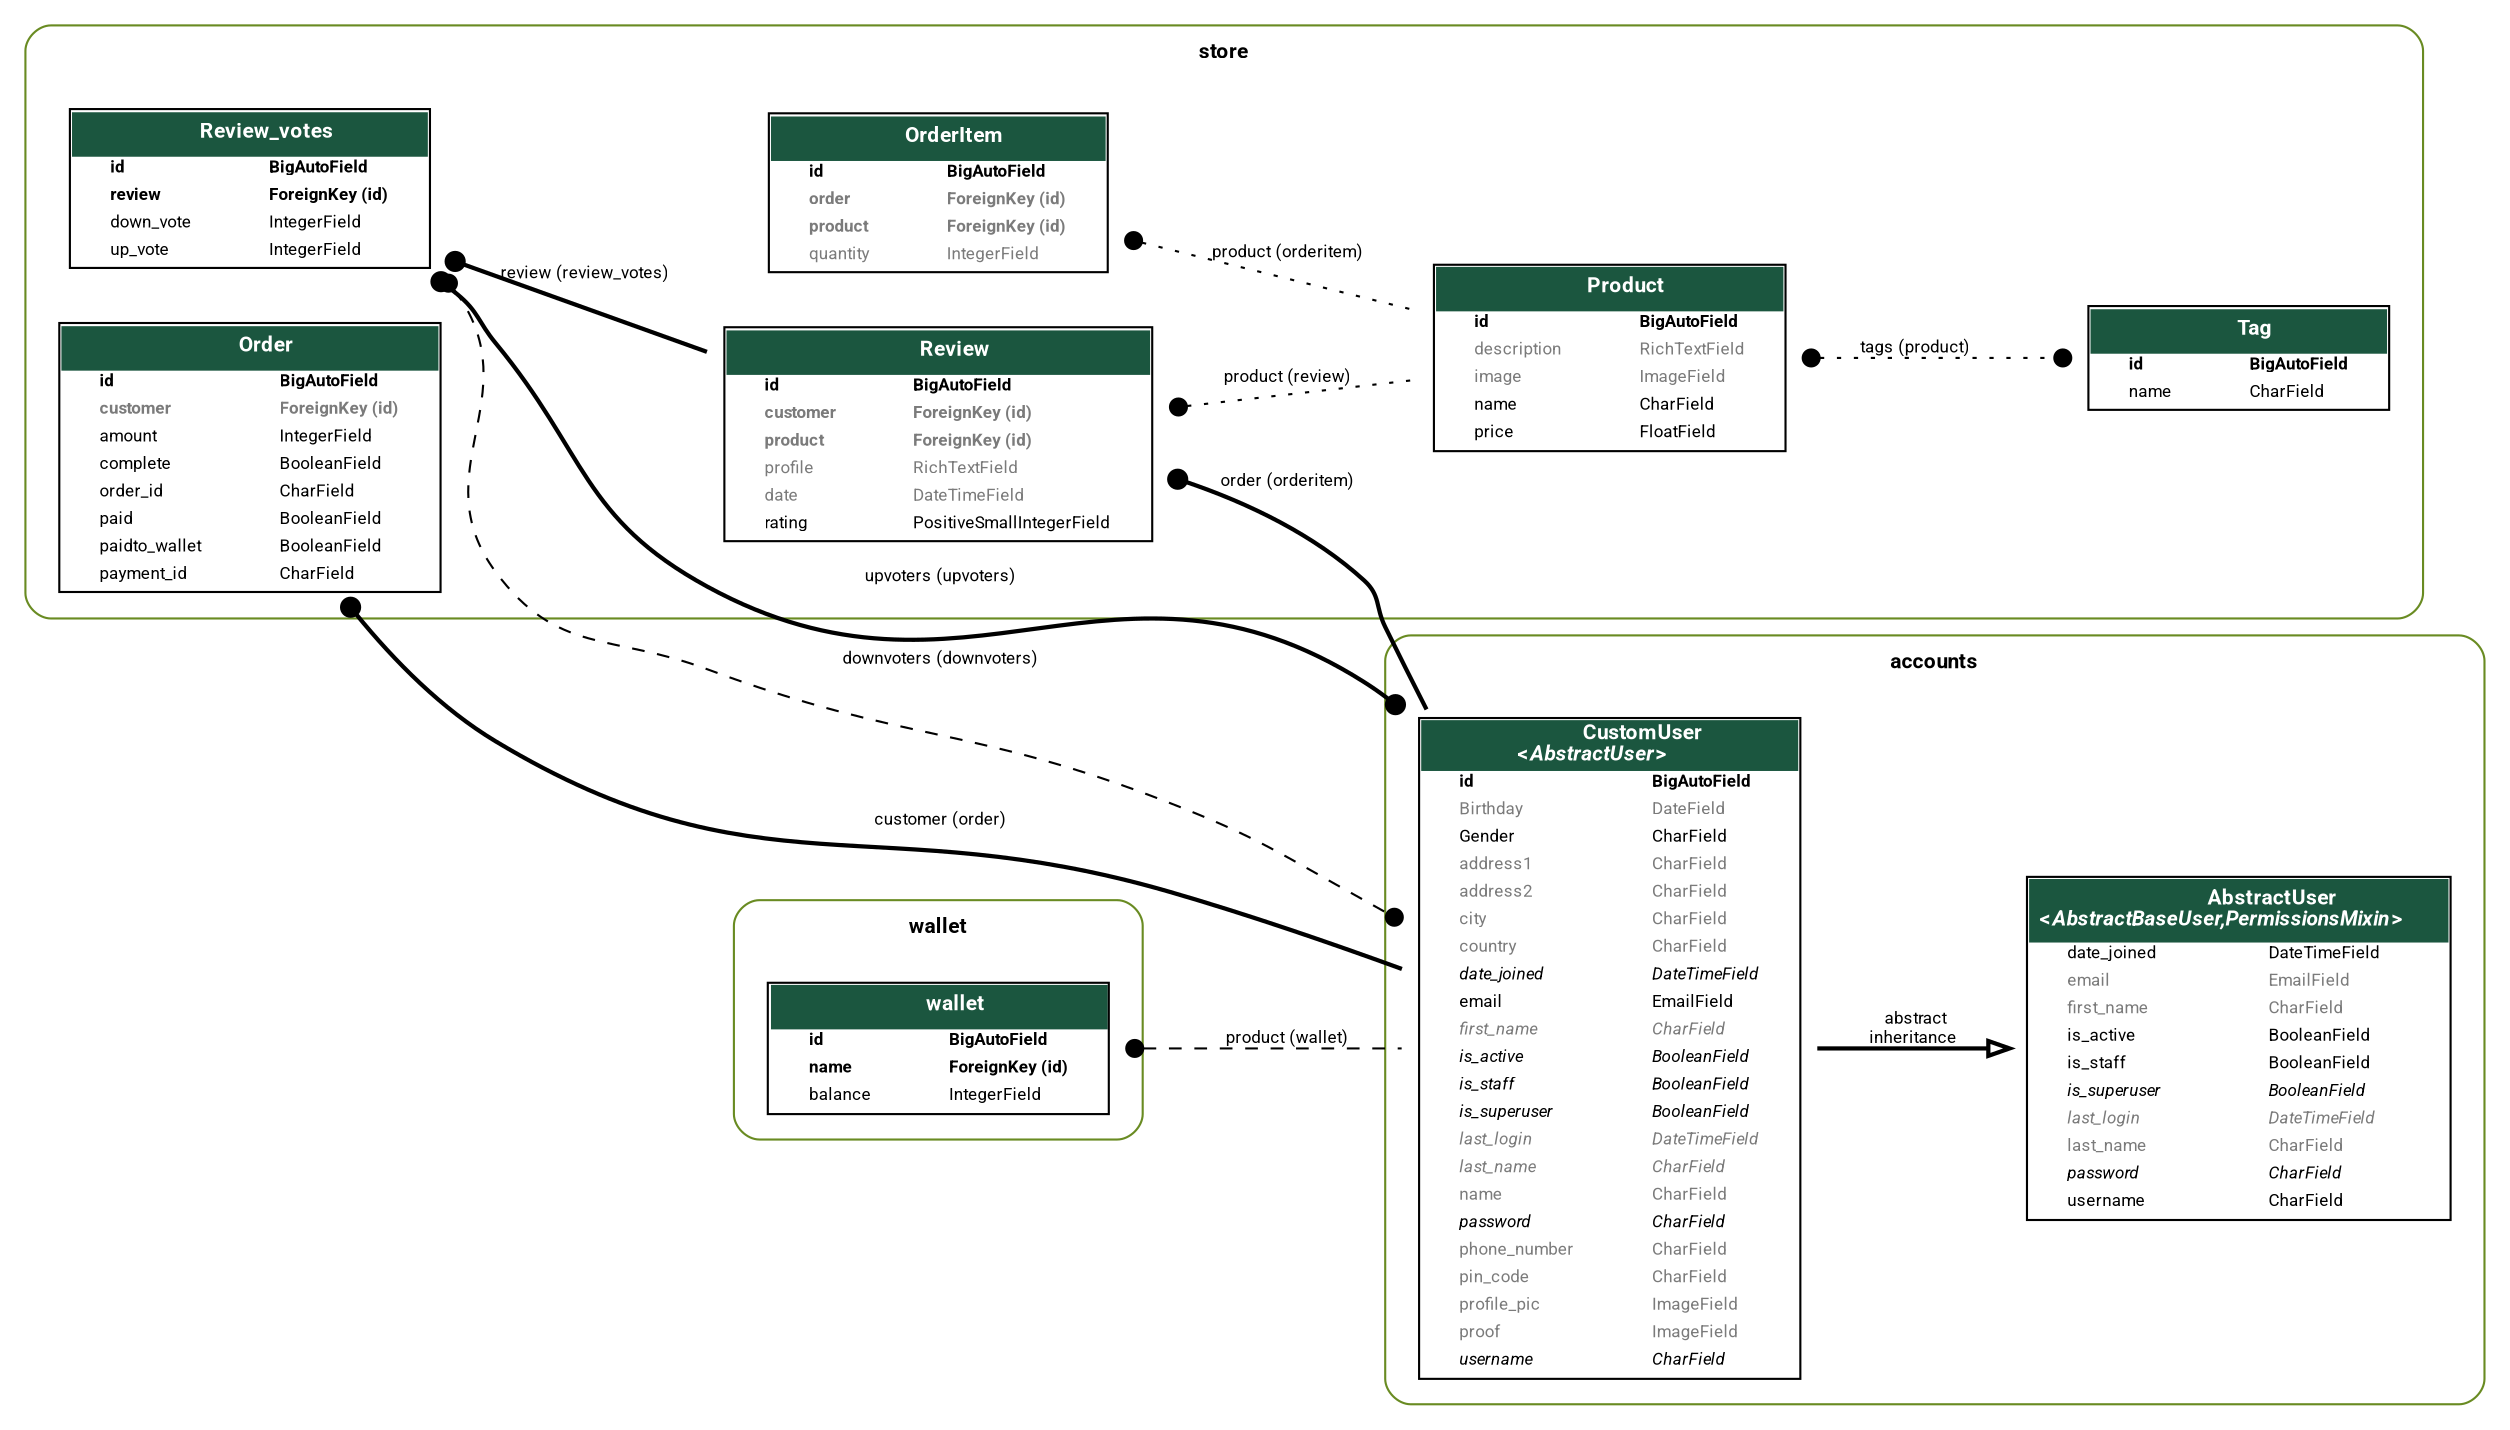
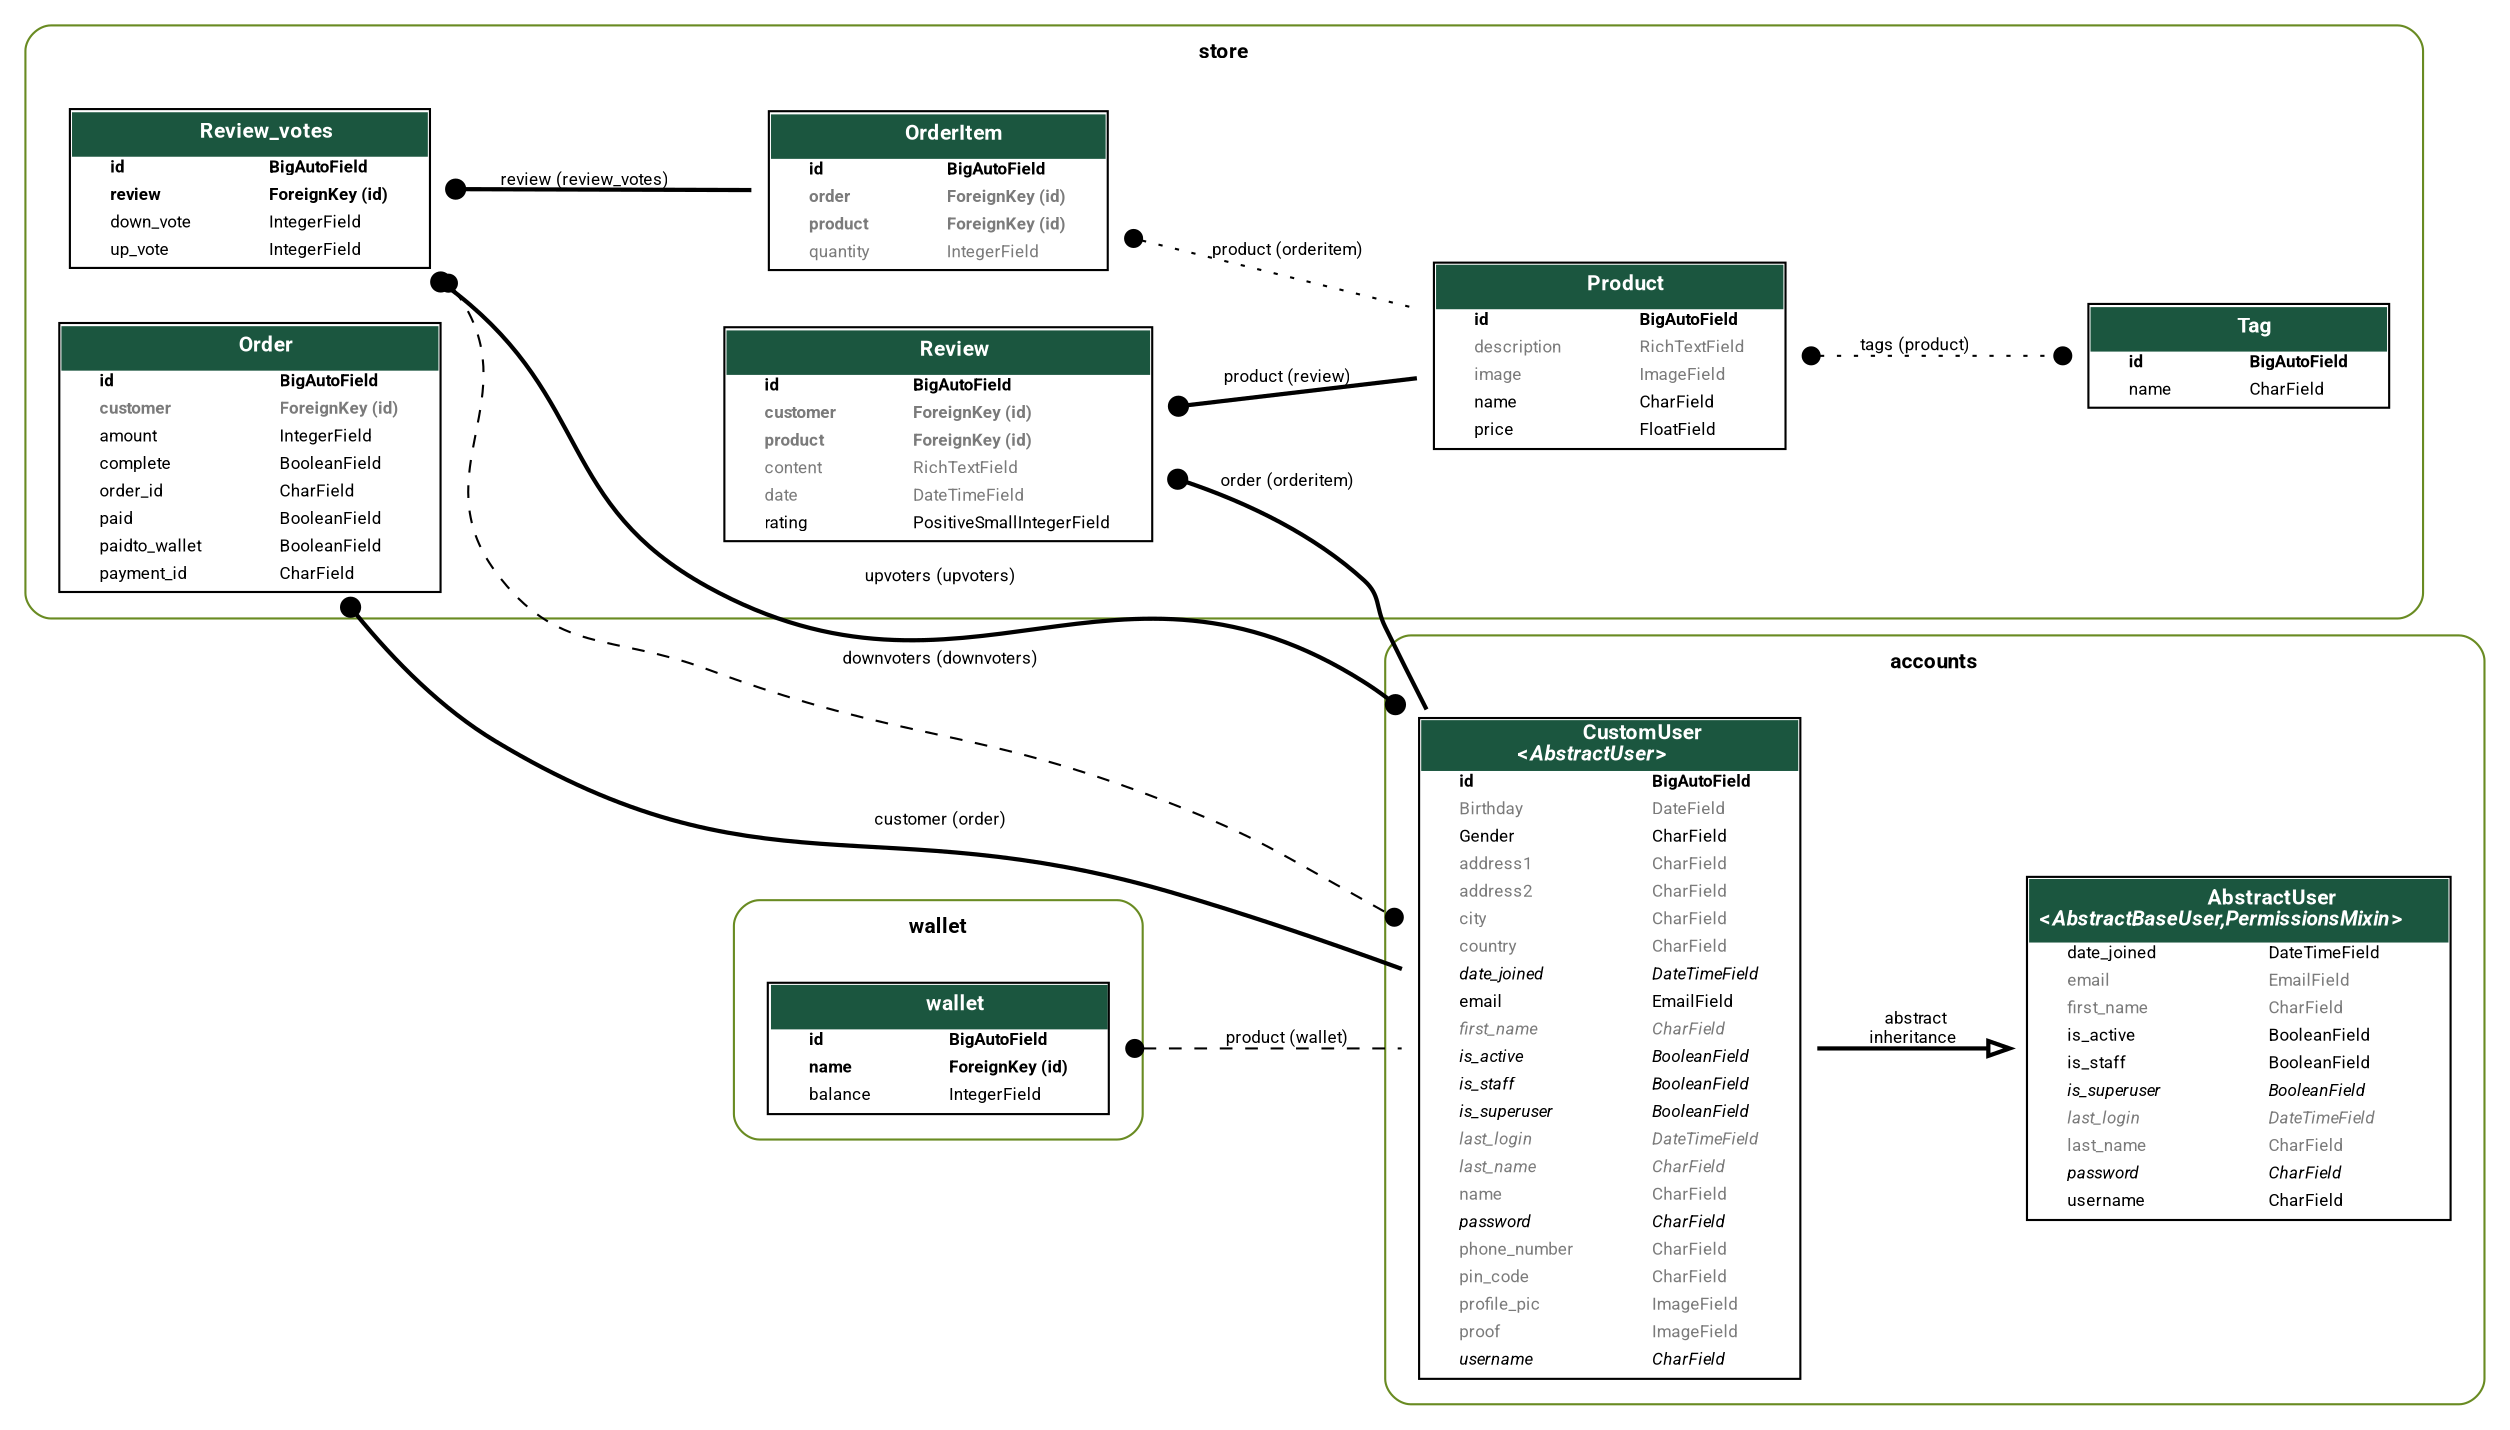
(585, 308) -> (608, 190)
(1302, 393) -> (1302, 392)
(790, 468) -> (794, 468)
